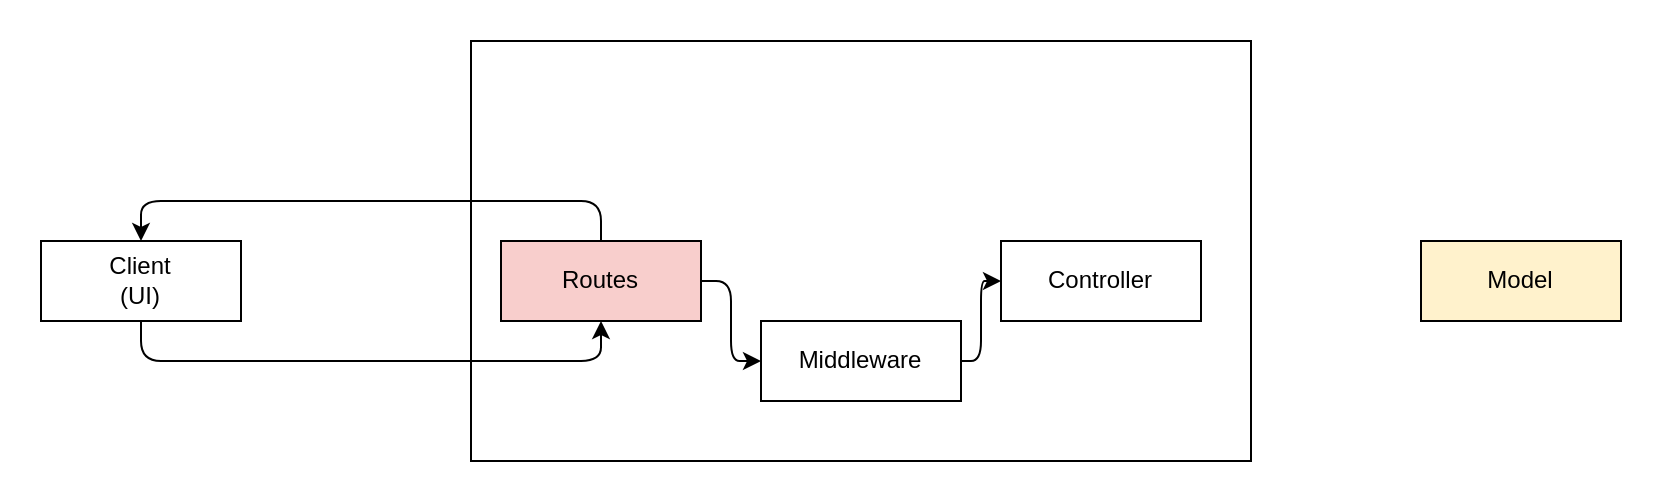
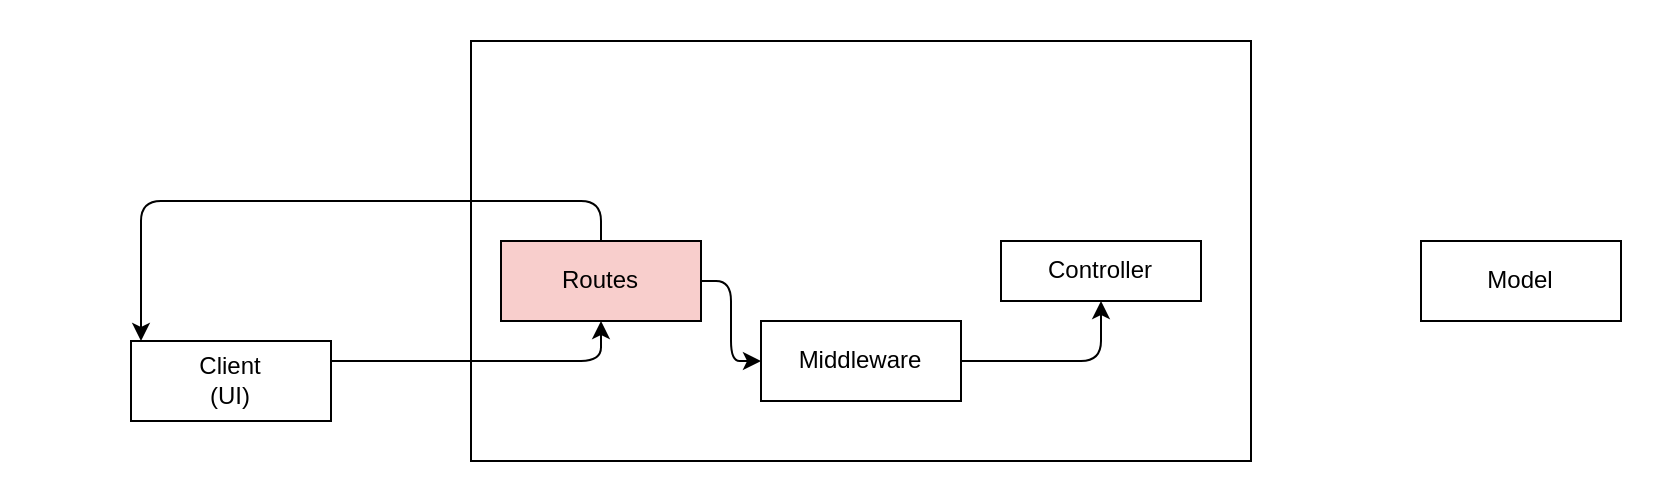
(141, 281) -> (231, 381)
(1101, 281) -> (1101, 271)
(1521, 281) -> (1521, 281)
